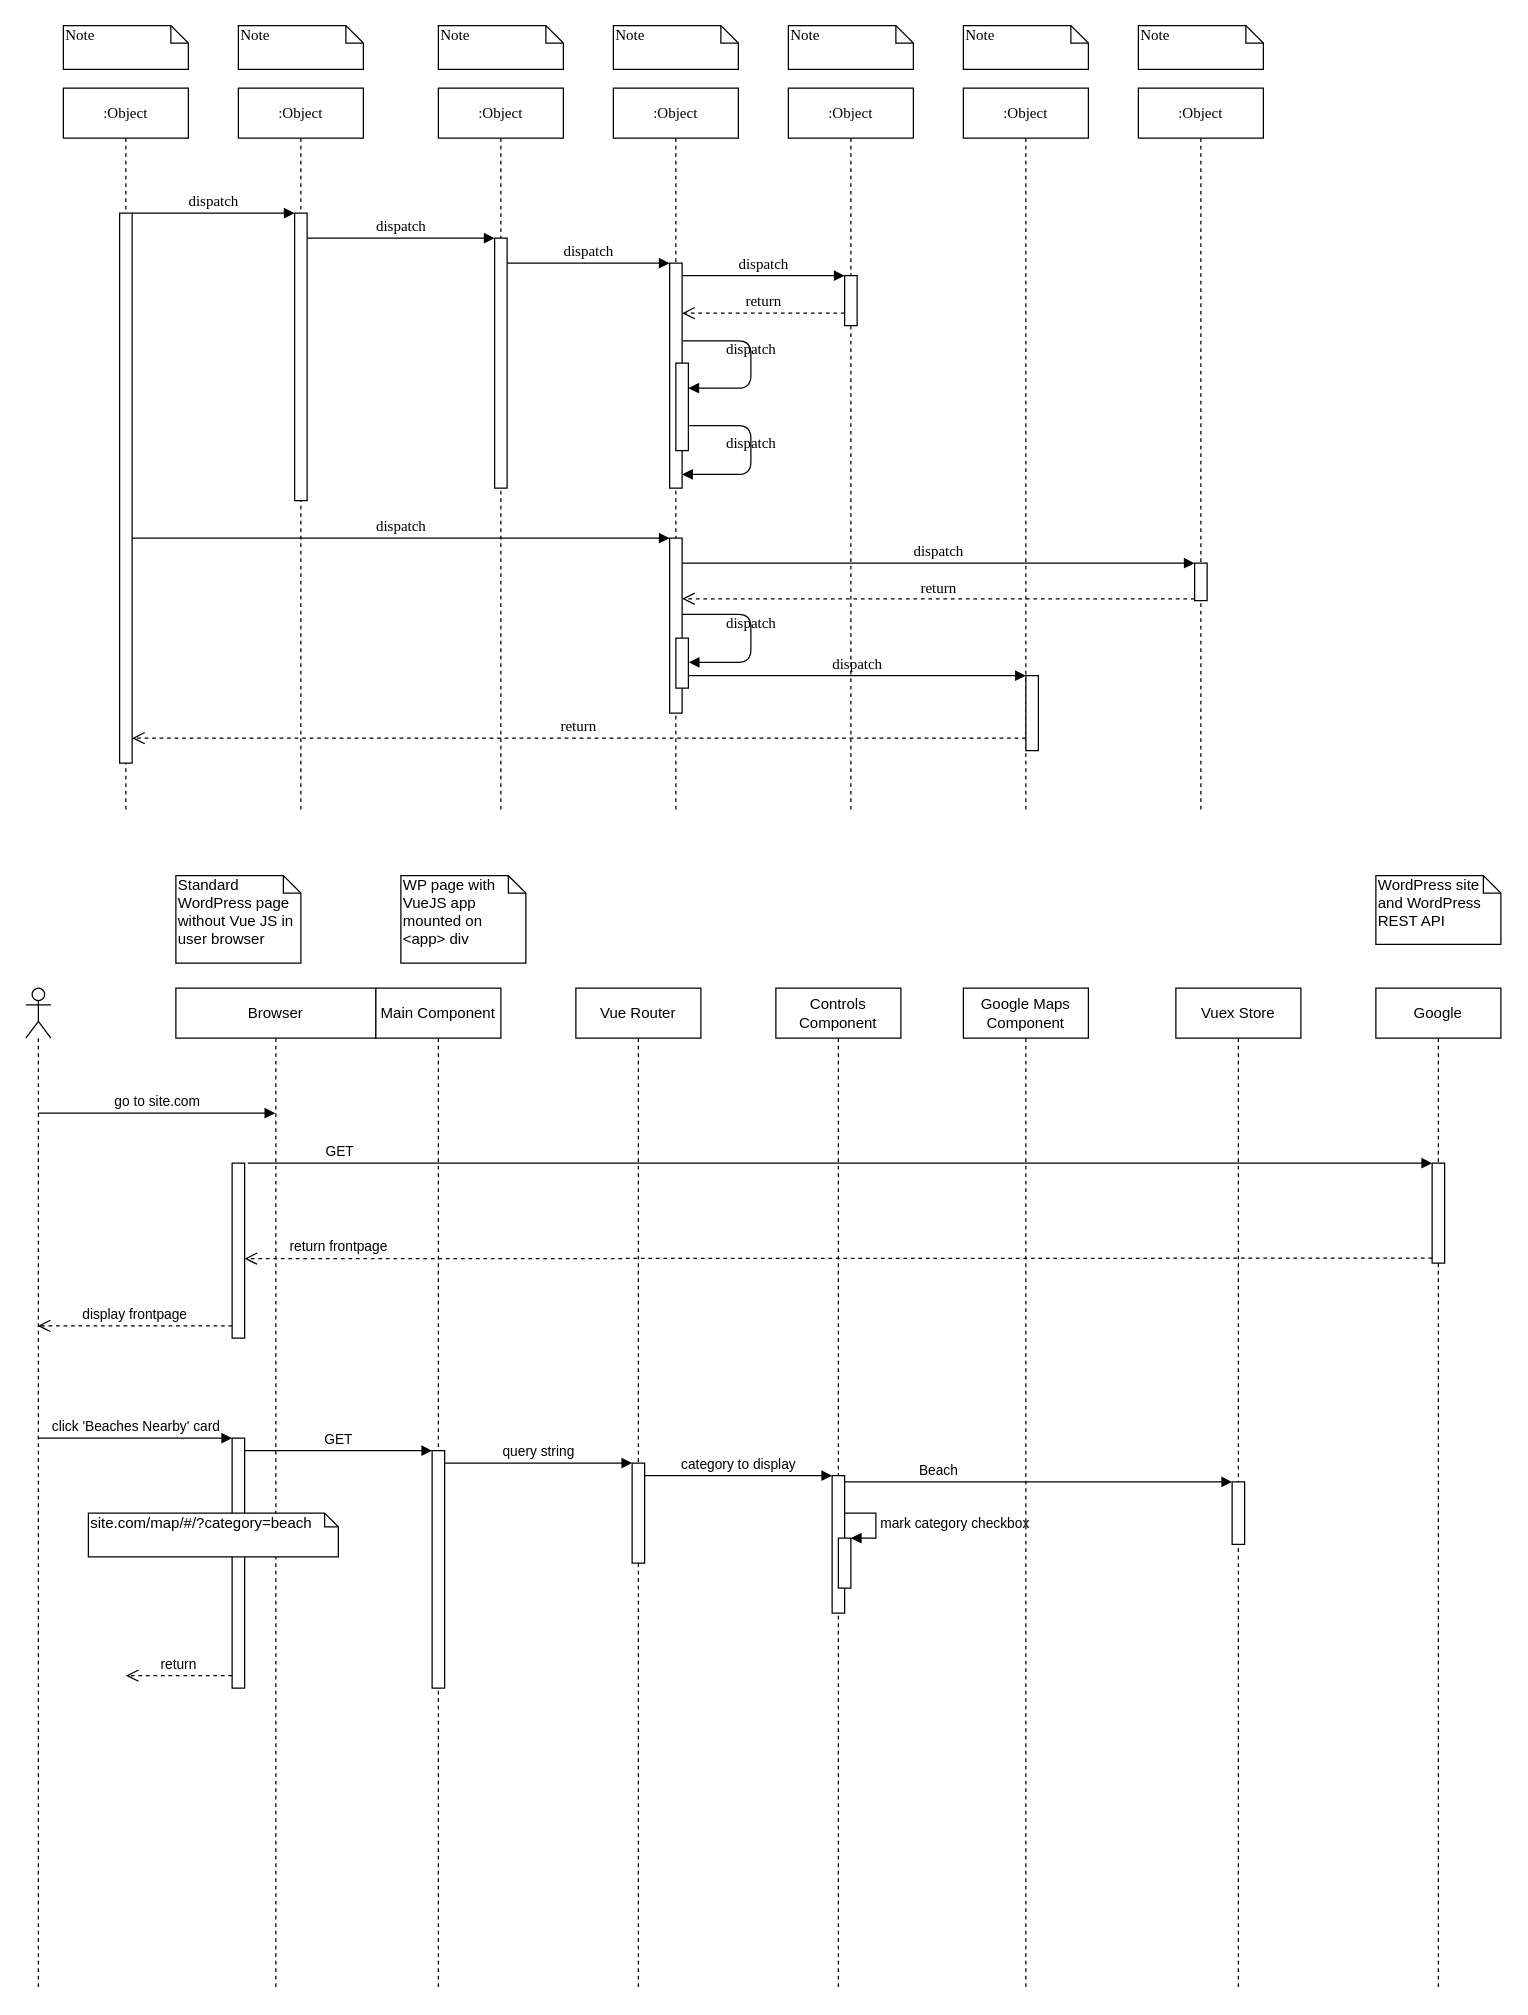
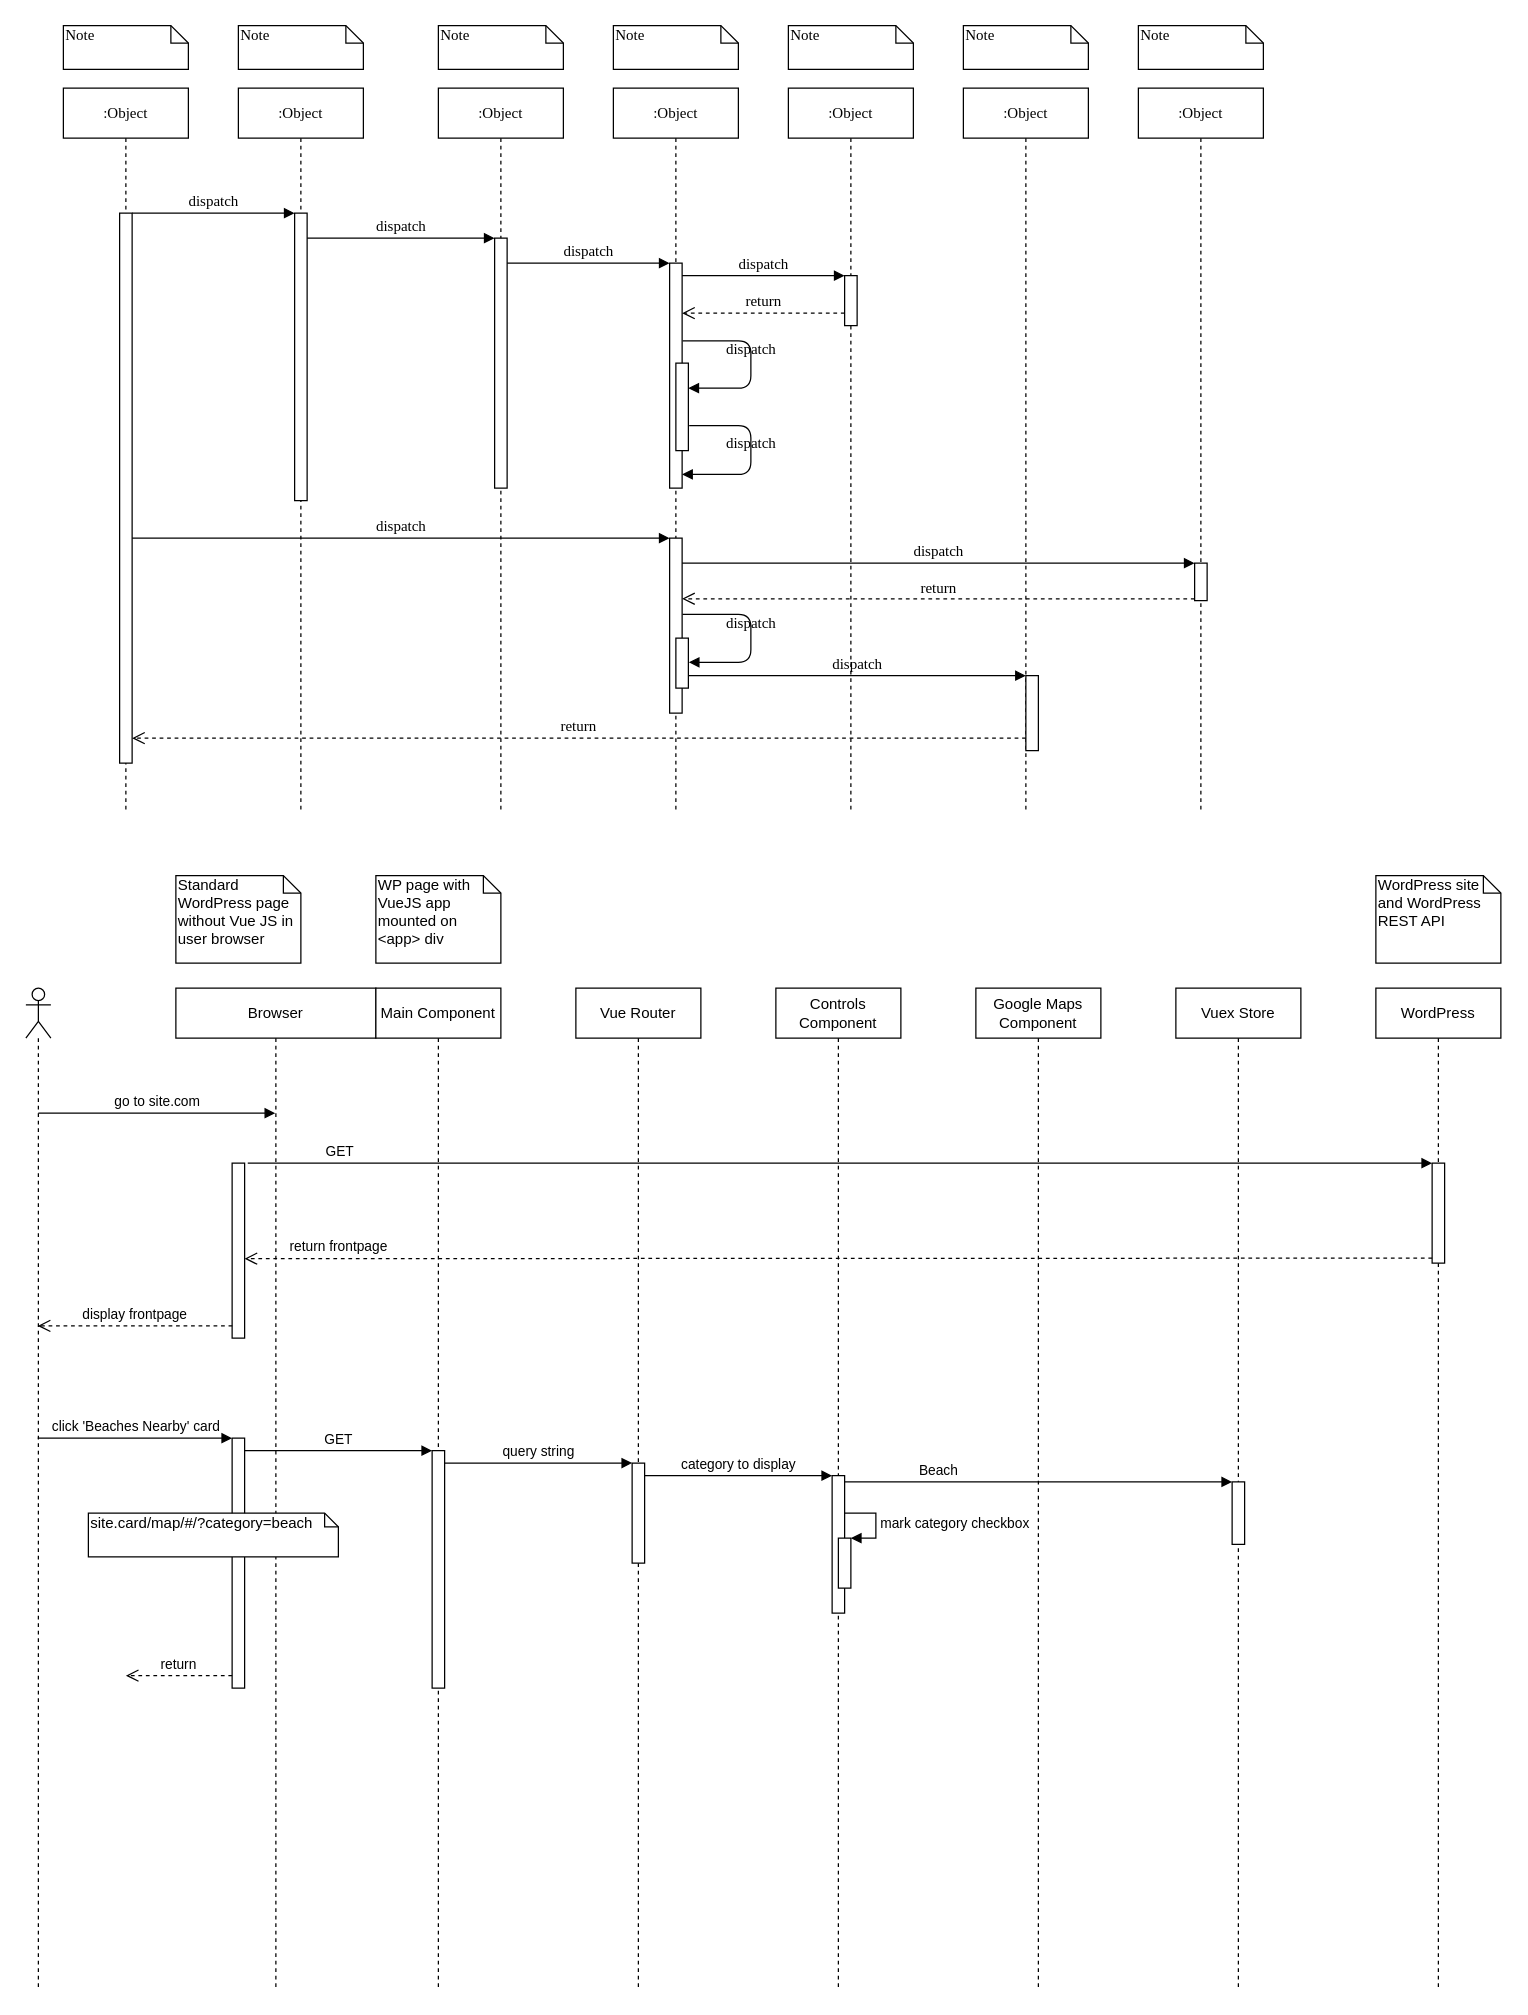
(1438, 910) -> (1438, 919)
(463, 919) -> (438, 919)
(1438, 1013) -> (1438, 1013)
(1026, 1488) -> (1038, 1488)
(213, 1523) -> (214, 1532)
